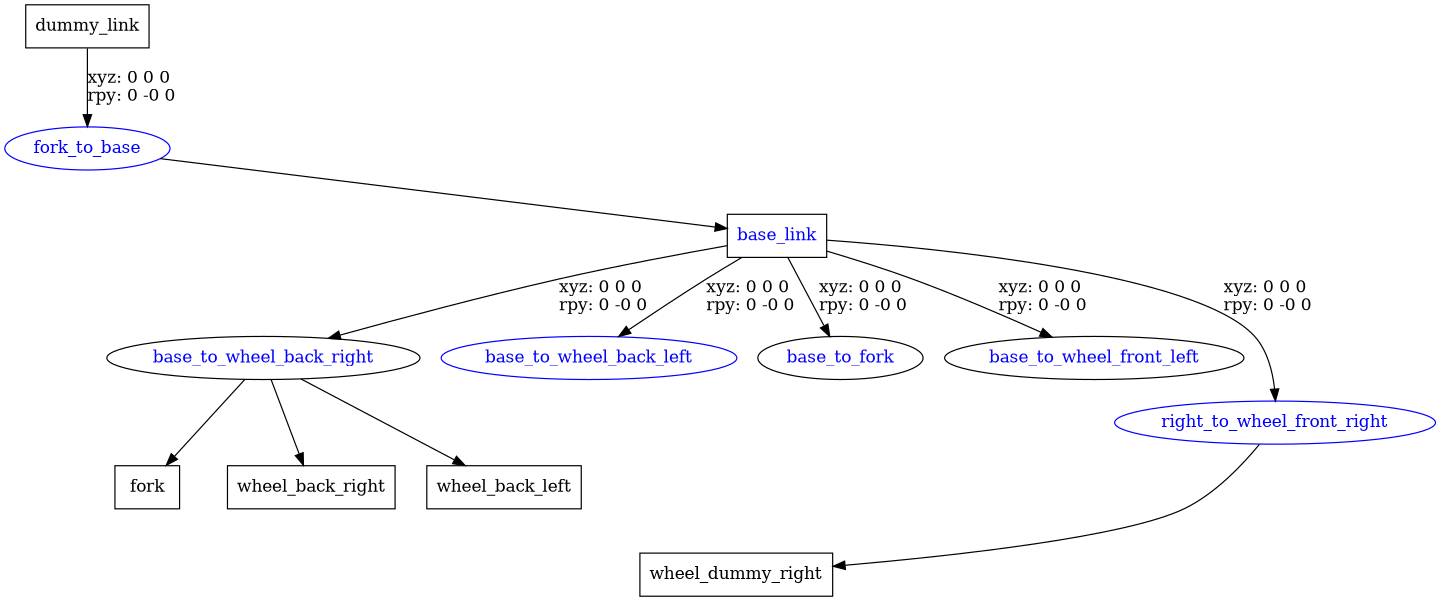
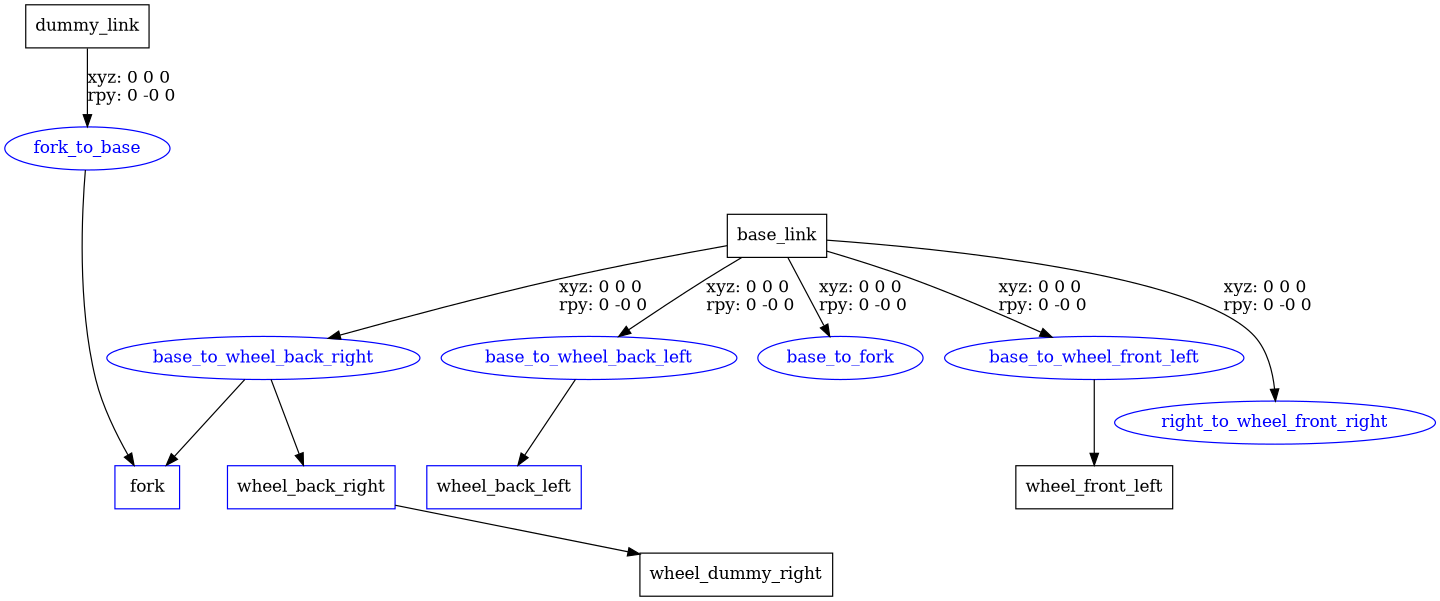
(438, 193) -> (85, 316)
(777, 236) -> (777, 236)
(263, 358) -> (263, 358)
(840, 358) -> (840, 358)
(1094, 358) -> (1094, 358)
(377, 419) -> (550, 417)
(147, 487) -> (147, 487)
(311, 487) -> (311, 487)
(504, 487) -> (504, 487)
none -> (1094, 487)
(1066, 539) -> (512, 529)
